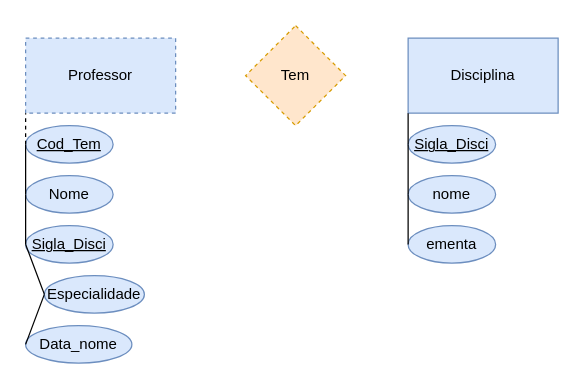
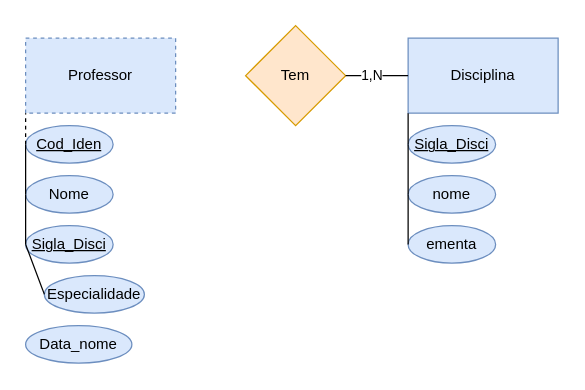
(296, 76) -> (296, 76)
none -> (377, 76)
(69, 144) -> (69, 144)
(35, 320) -> none
